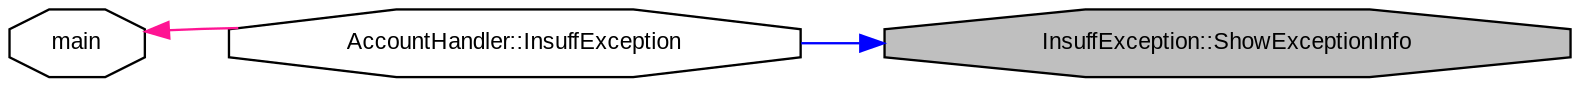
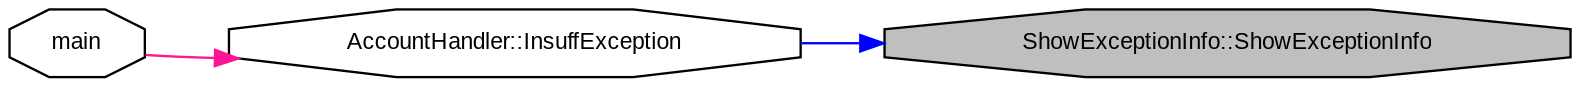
(204, 29) -> (180, 57)
(1228, 43) -> (1228, 43)
